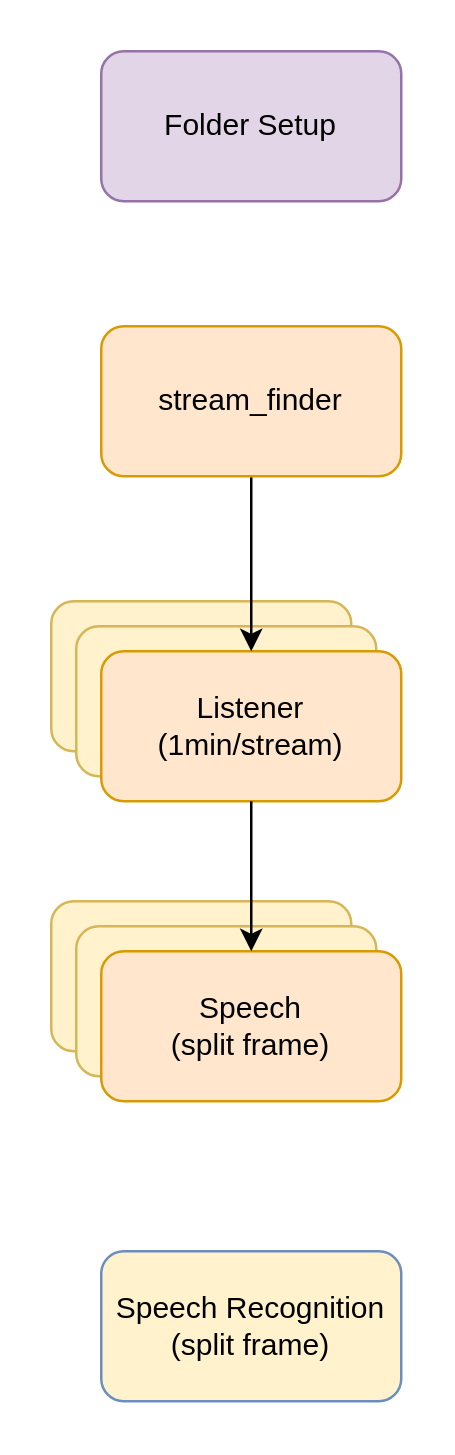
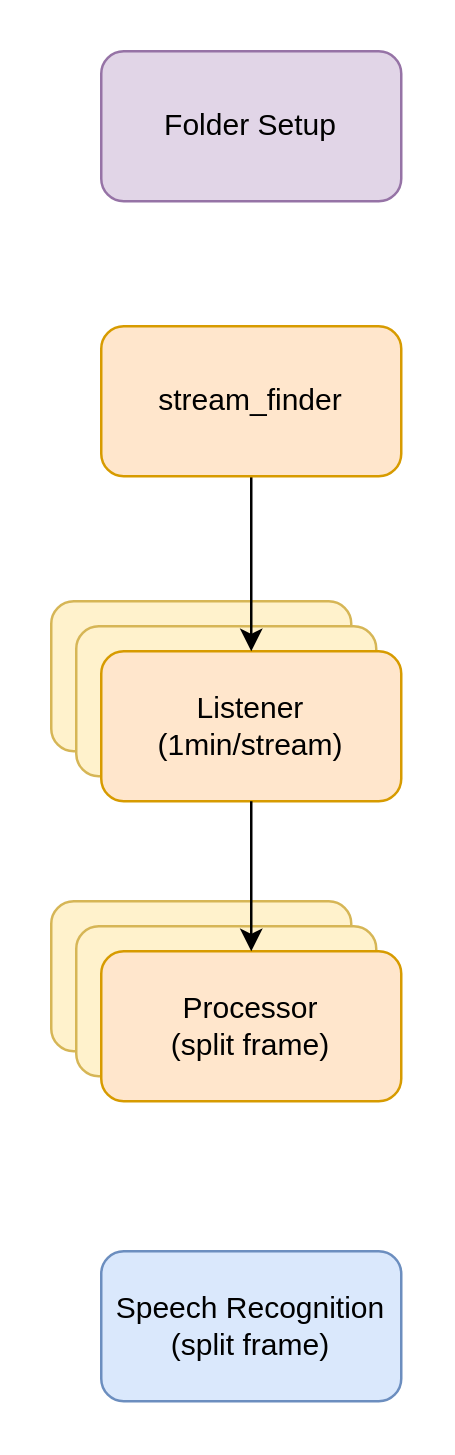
(251, 1026) -> (251, 1026)
(251, 1326) -> (251, 1326)
